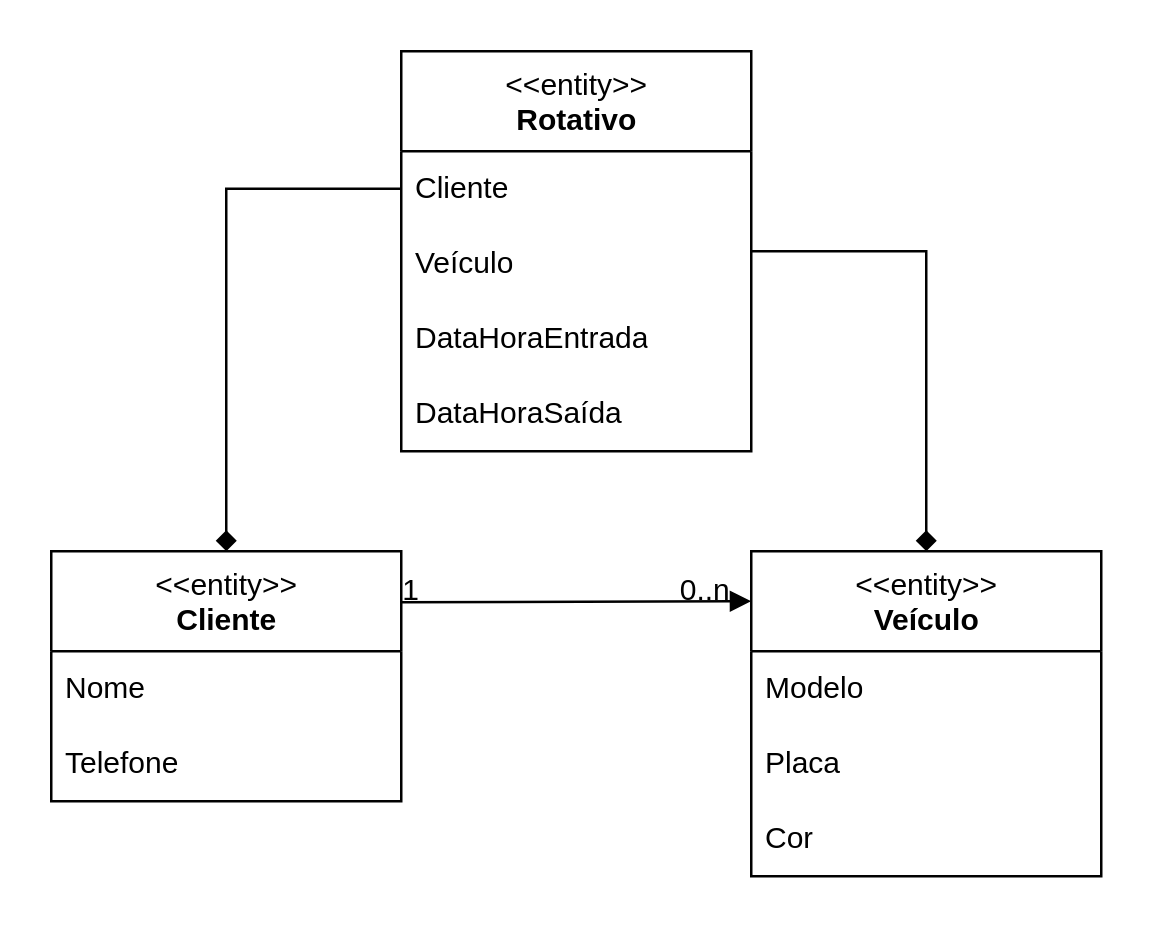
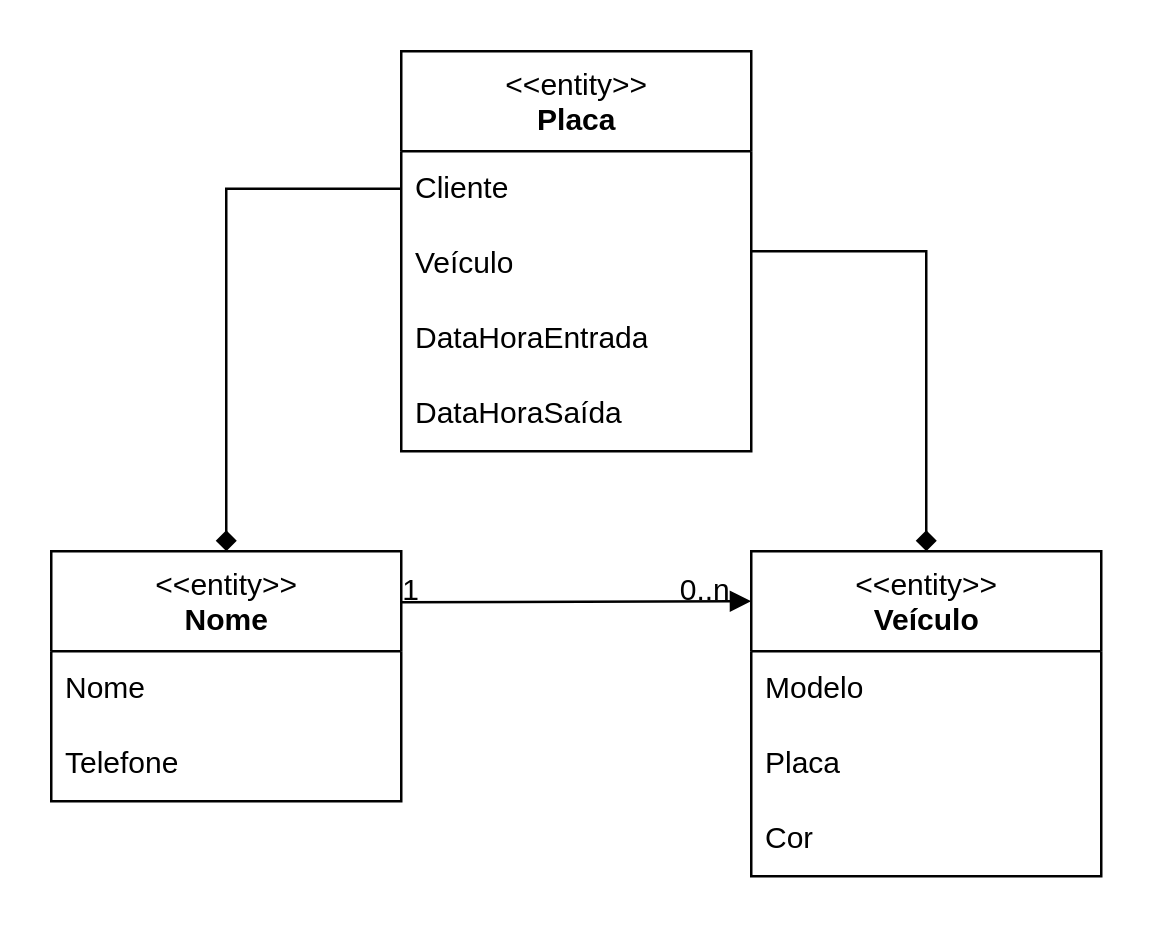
(578, 105) -> (578, 105)
(228, 605) -> (228, 605)
